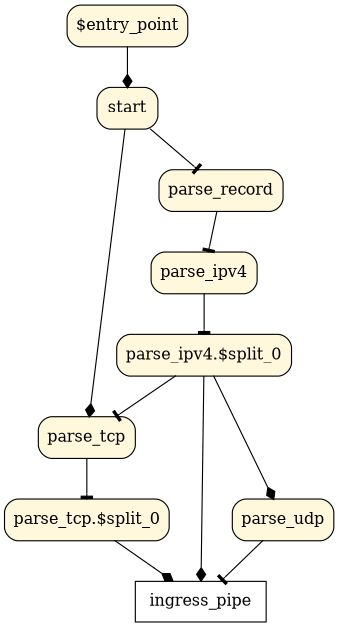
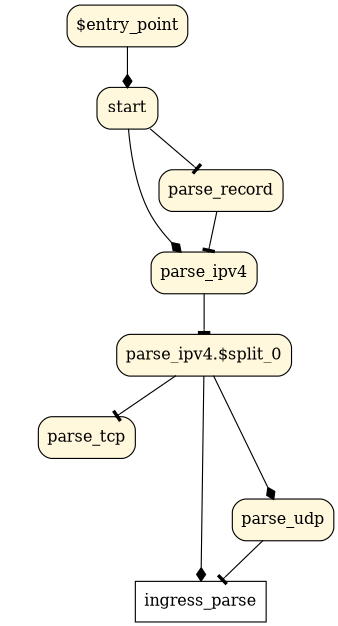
(108, 266) -> (140, 190)
(87, 520) -> none
(201, 602) -> (201, 602)
